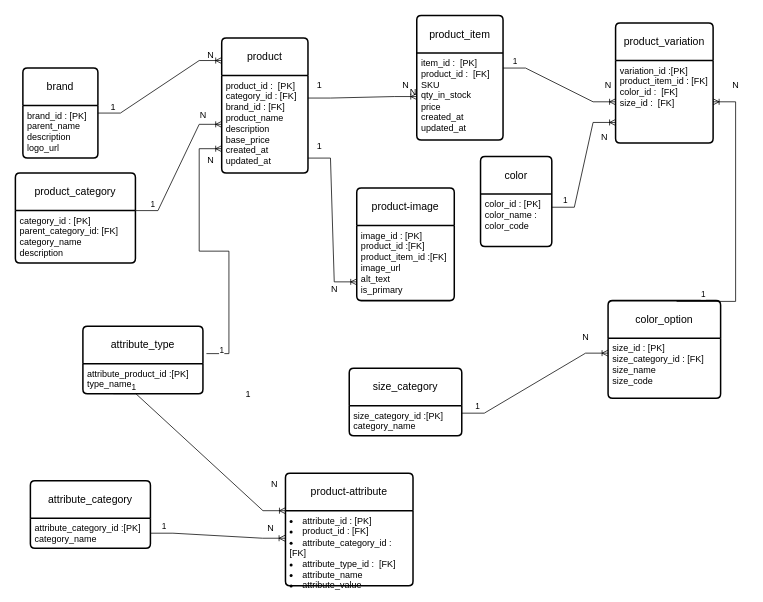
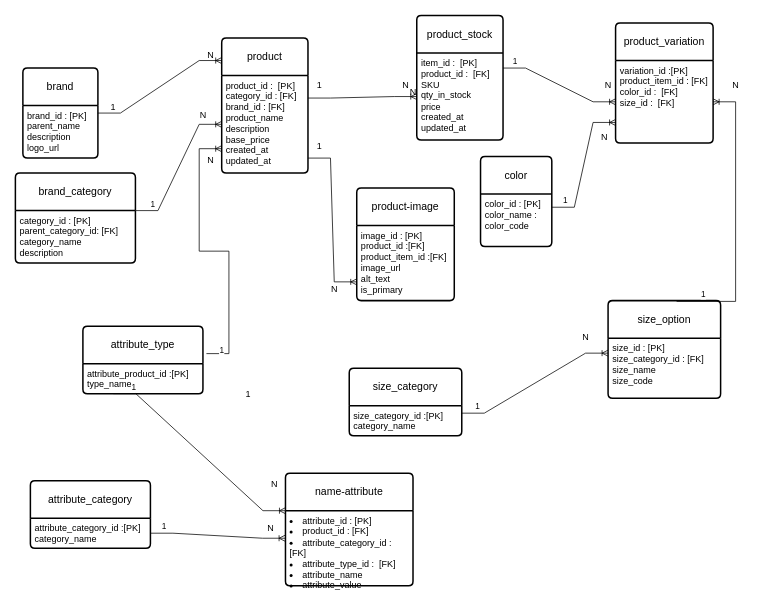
(460, 34) -> (460, 34)
(75, 192) -> (75, 192)
(664, 319) -> (664, 319)
(349, 492) -> (349, 492)
